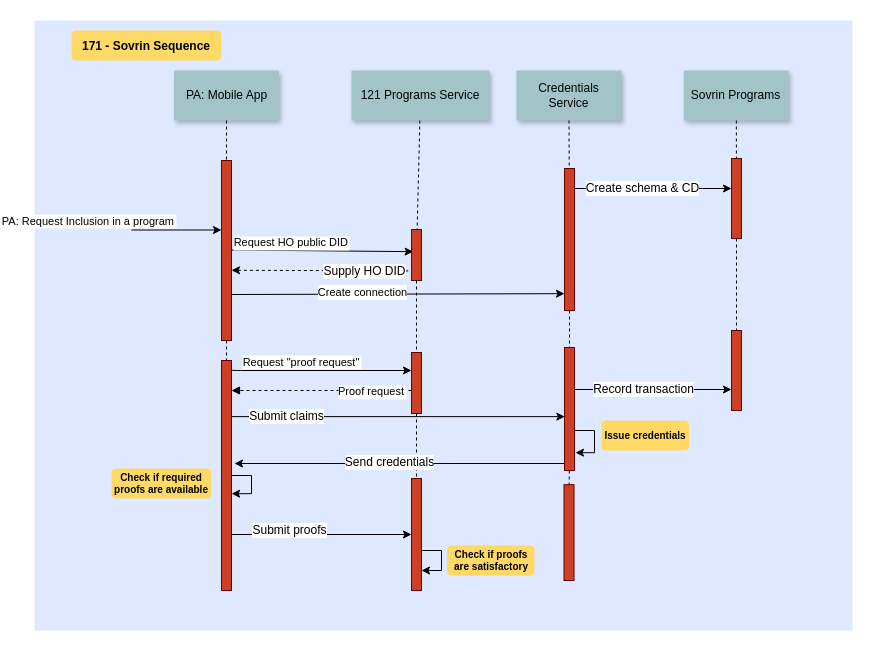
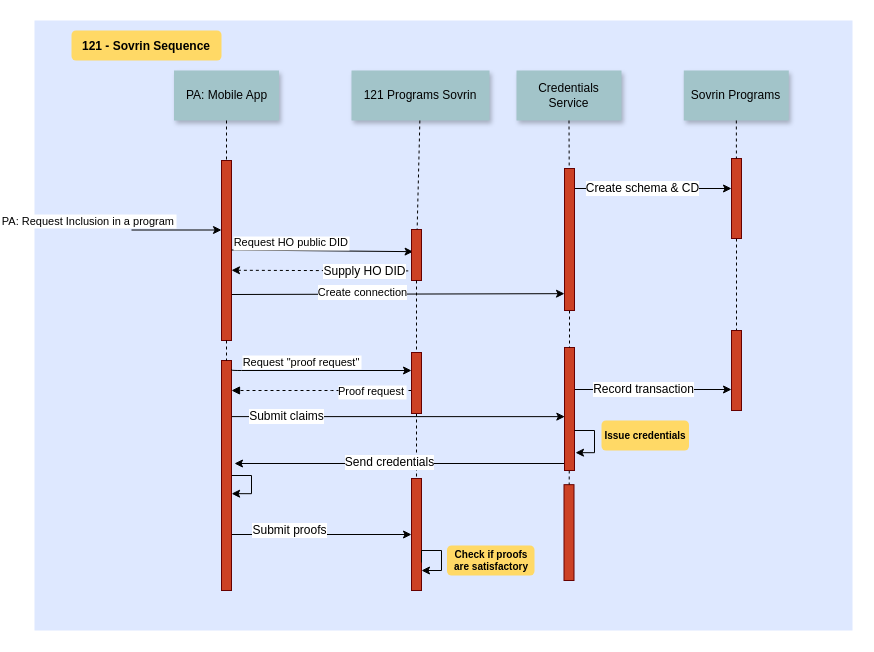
(146, 46) -> (146, 46)
(421, 96) -> (421, 96)
(162, 484) -> none
